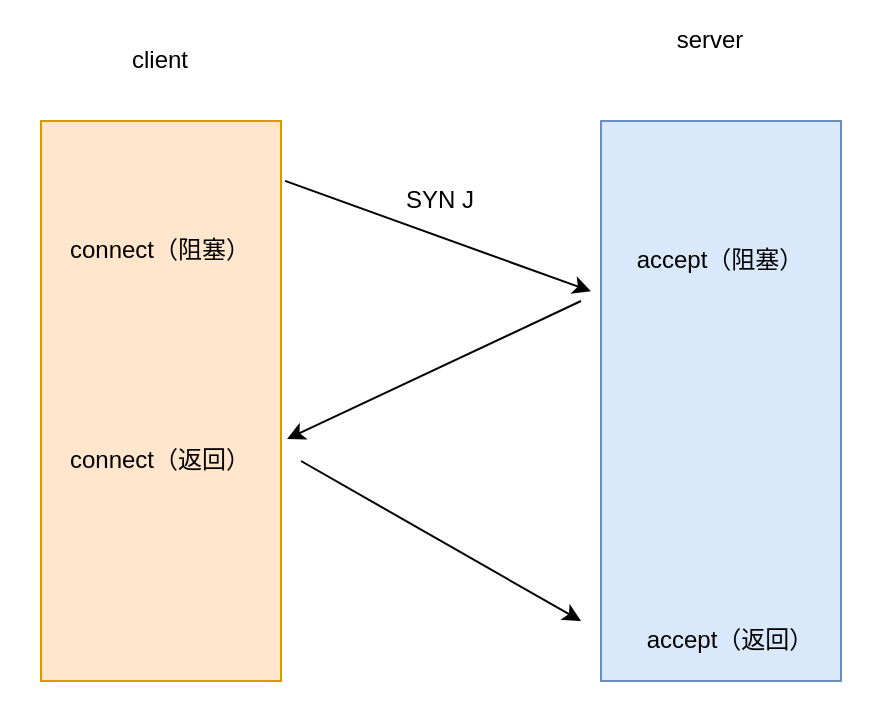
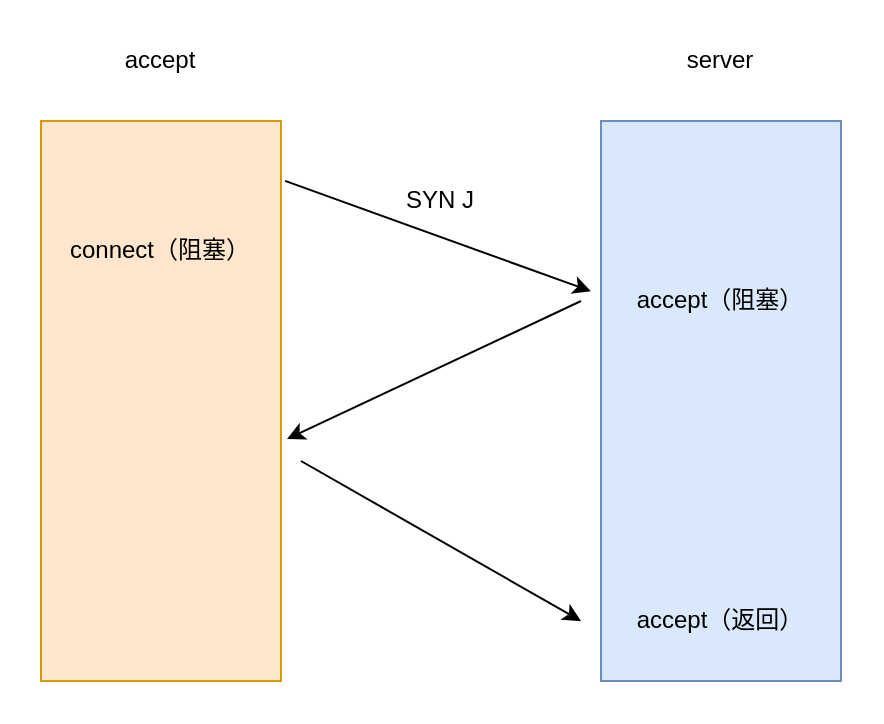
(711, 41) -> (721, 61)
(161, 61) -> (161, 61)
(721, 261) -> (721, 301)
(161, 461) -> none
(731, 641) -> (721, 621)
